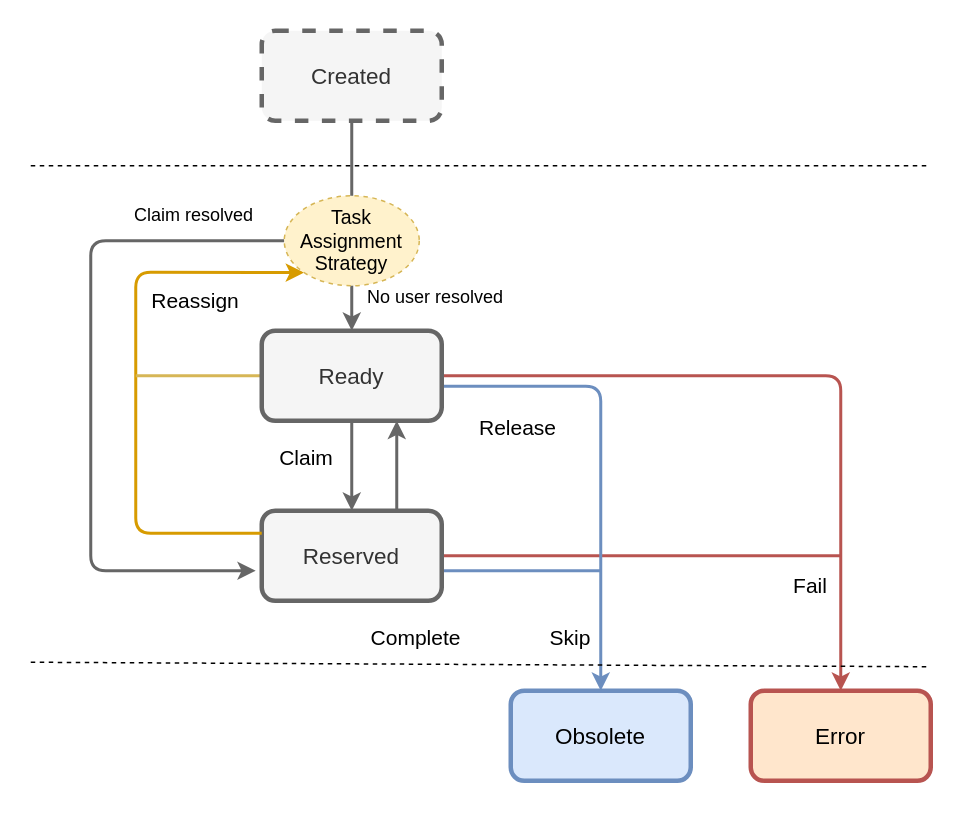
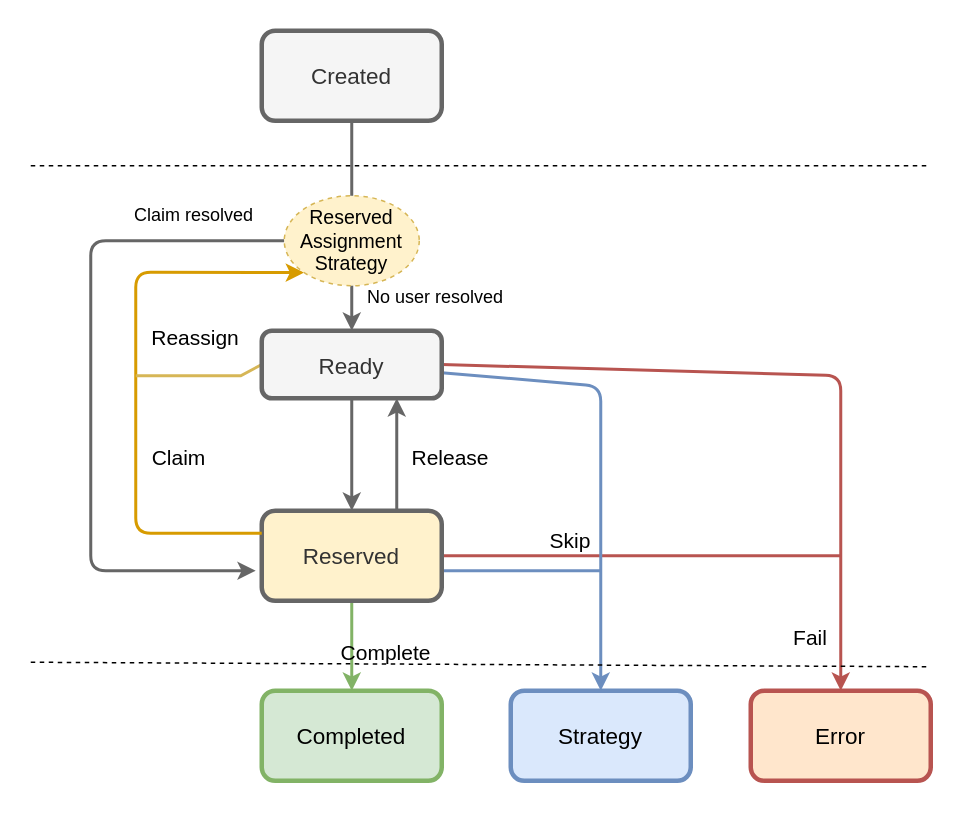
(352, 76) -> (352, 76)
(352, 241) -> (352, 241)
(196, 301) -> (196, 338)
(352, 376) -> (352, 365)
(518, 428) -> (451, 458)
(307, 458) -> (179, 458)
(352, 556) -> (352, 556)
(811, 586) -> (811, 638)
(416, 638) -> (386, 653)
(571, 638) -> (571, 541)
none -> (352, 639)
none -> (352, 736)
(601, 736) -> (601, 736)
